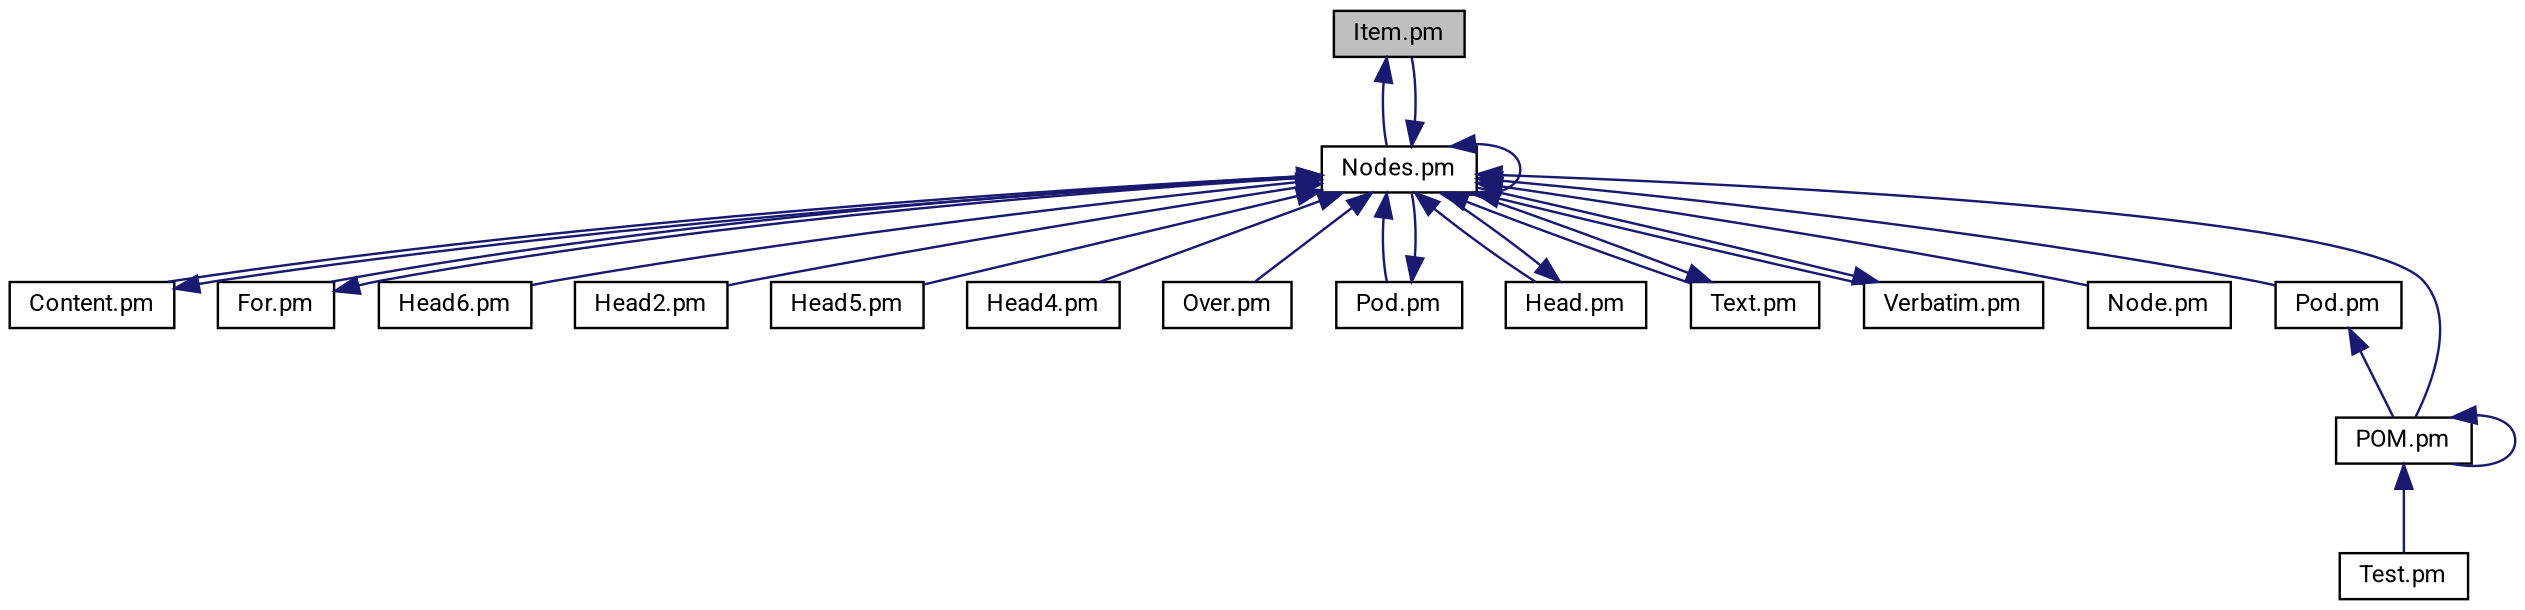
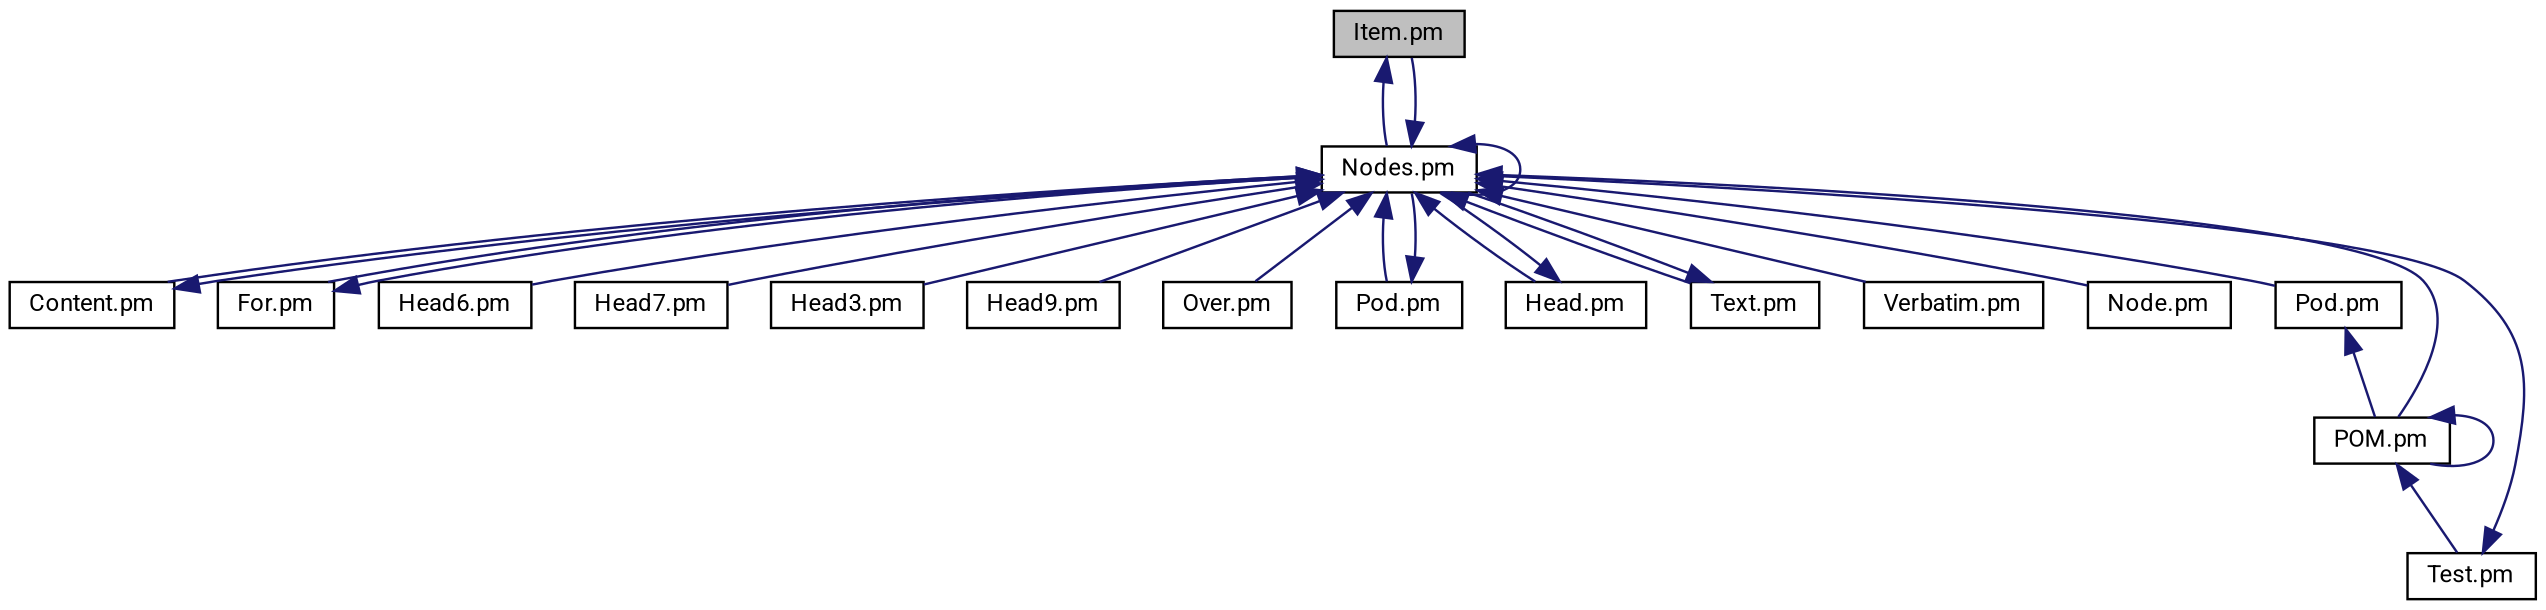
(1666, 231) -> (2111, 217)
(651, 305) -> (651, 305)
(847, 305) -> (847, 305)
(1043, 305) -> (1043, 305)
